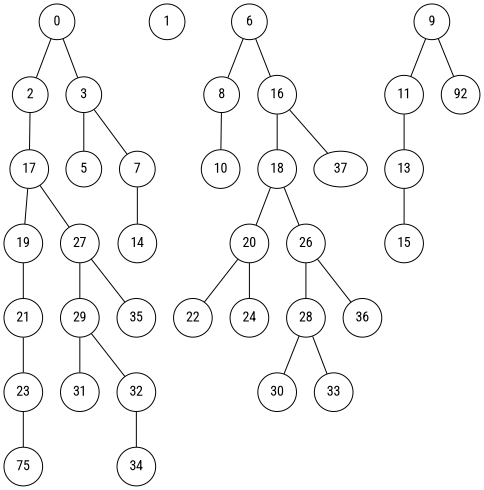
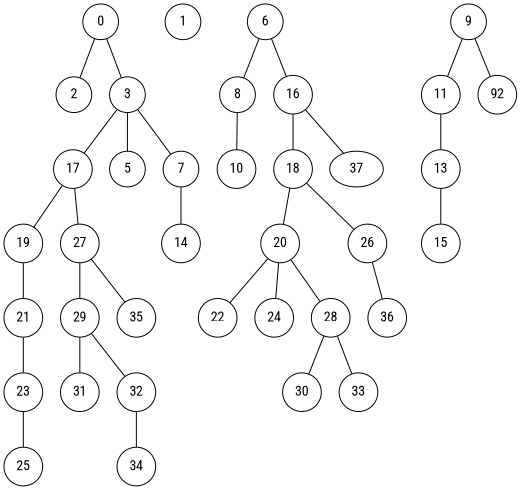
(30, 131) -> (101, 131)
(306, 281) -> (305, 281)
(23, 467) -> (23, 467)
